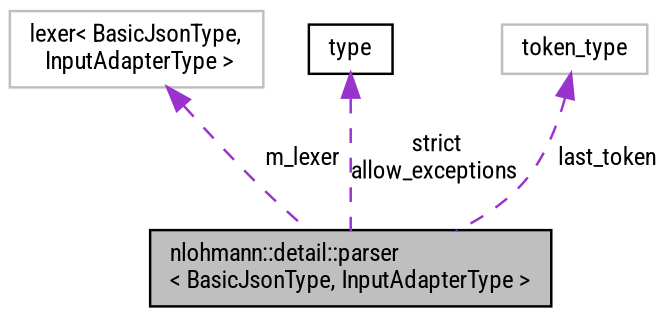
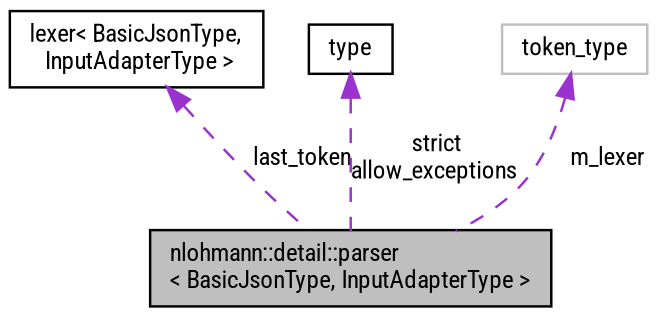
(137, 49) -> (137, 49)
(300, 159) -> (300, 159)
(605, 159) -> (605, 159)
